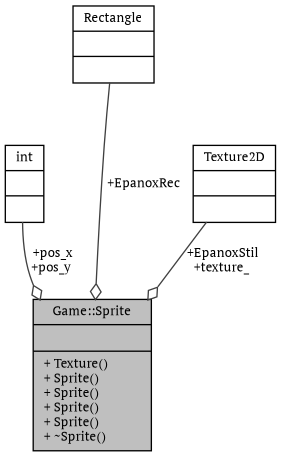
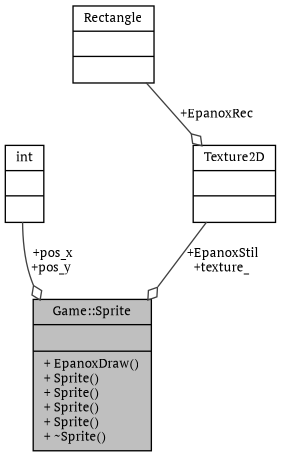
(102, 183) -> (169, 108)
(76, 364) -> (92, 364)
